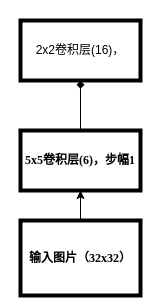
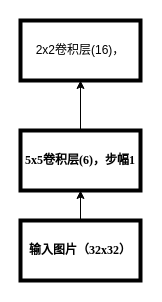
(81, 89) -> (81, 88)
(81, 258) -> (81, 251)
